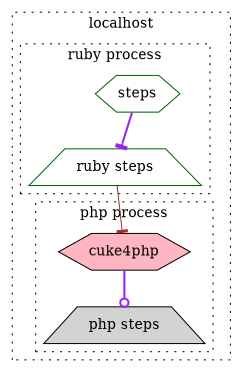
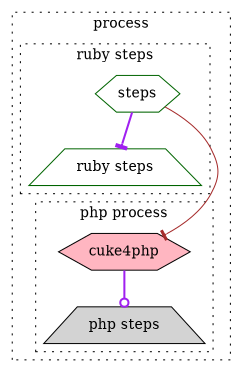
(121, 24) -> (121, 24)
(115, 56) -> (115, 56)
(120, 208) -> (218, 170)
